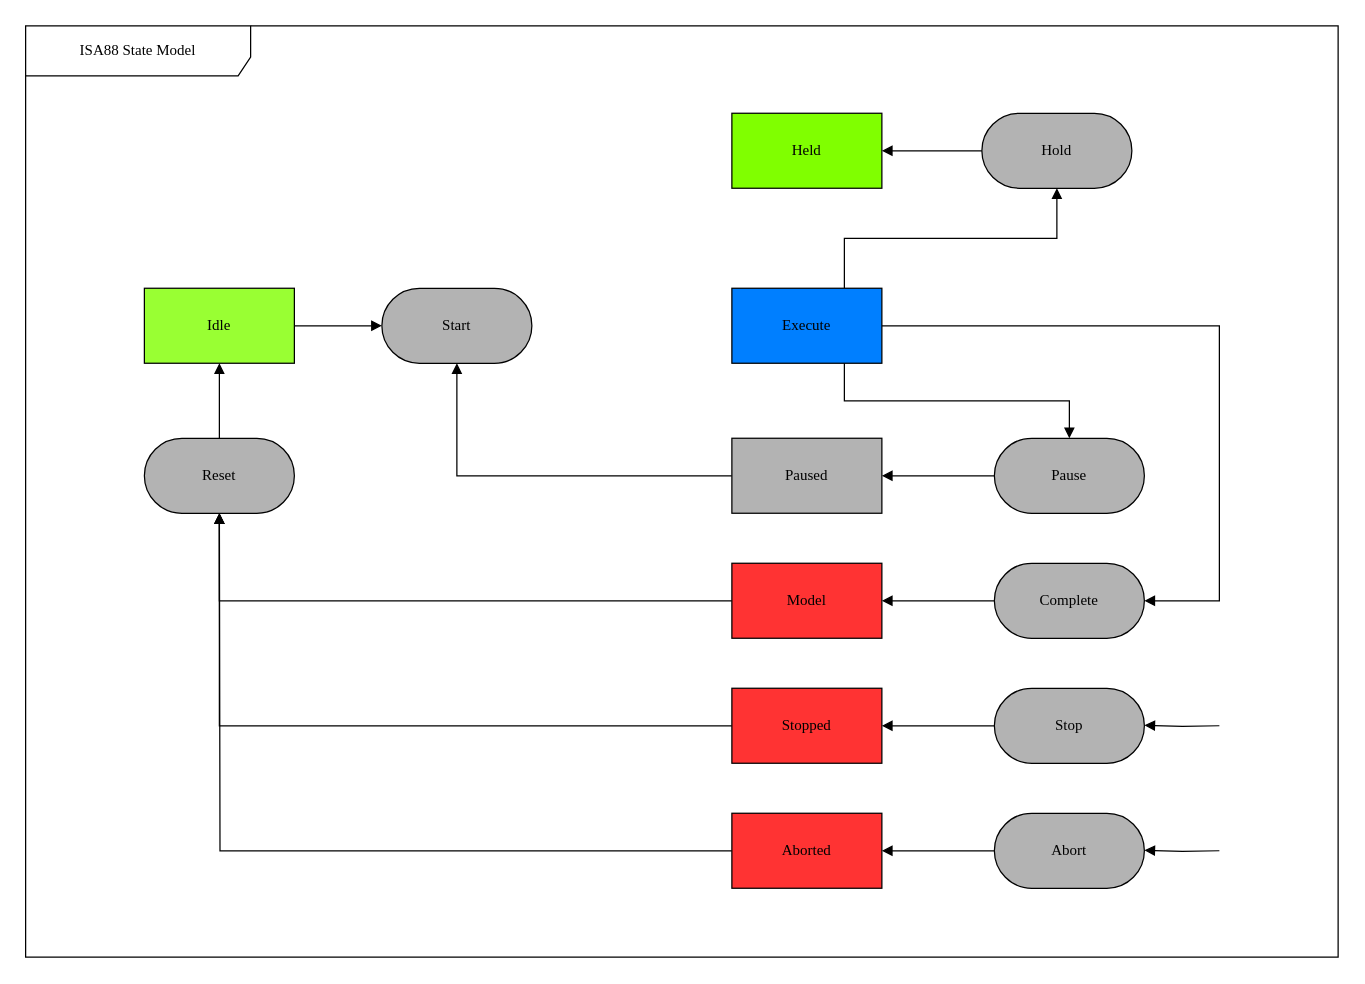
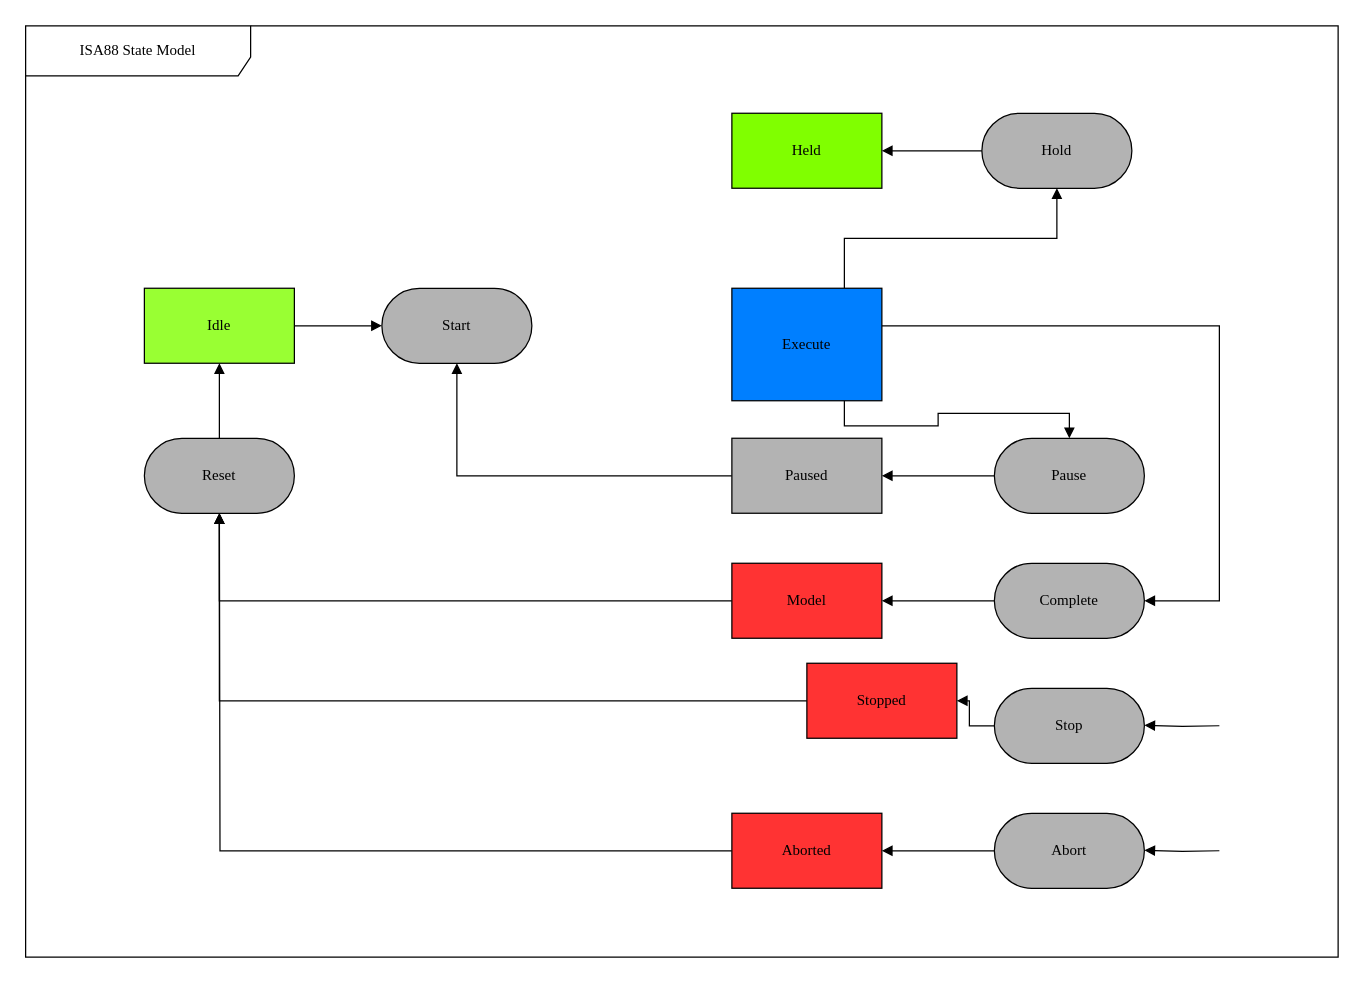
(807, 326) -> (807, 344)
(807, 726) -> (882, 701)
